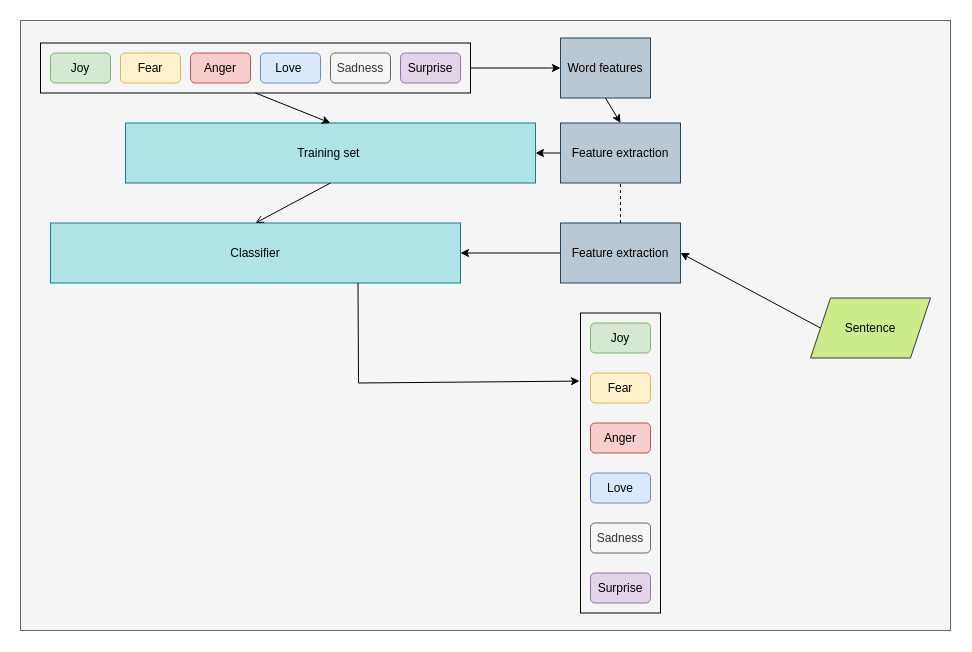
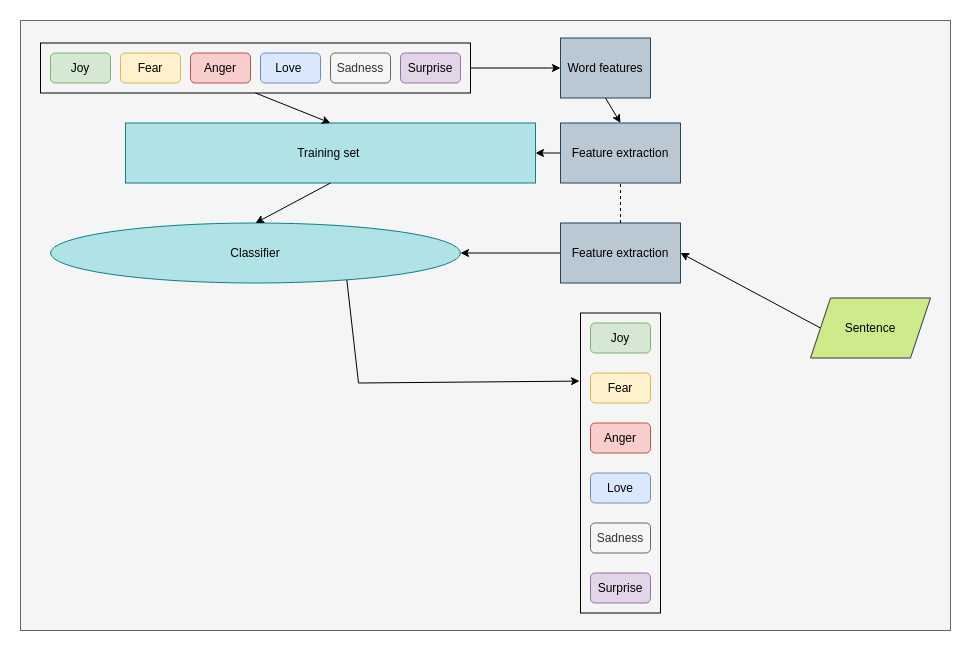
(261, 220) -> (263, 219)
(256, 253) -> (256, 253)
